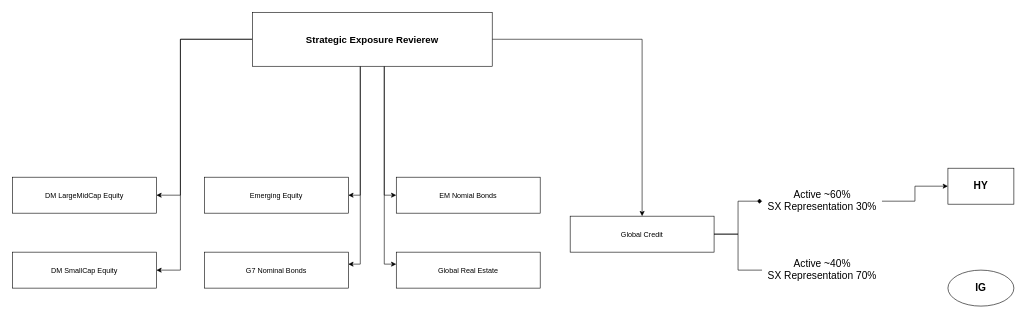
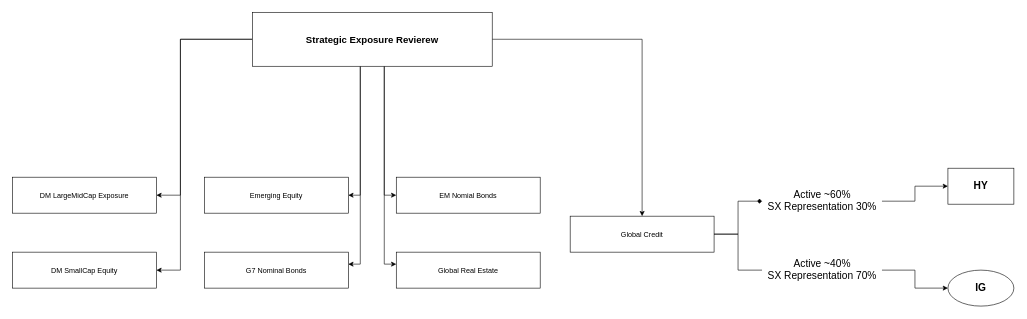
(84, 195) -> (84, 195)
none -> (914, 270)
